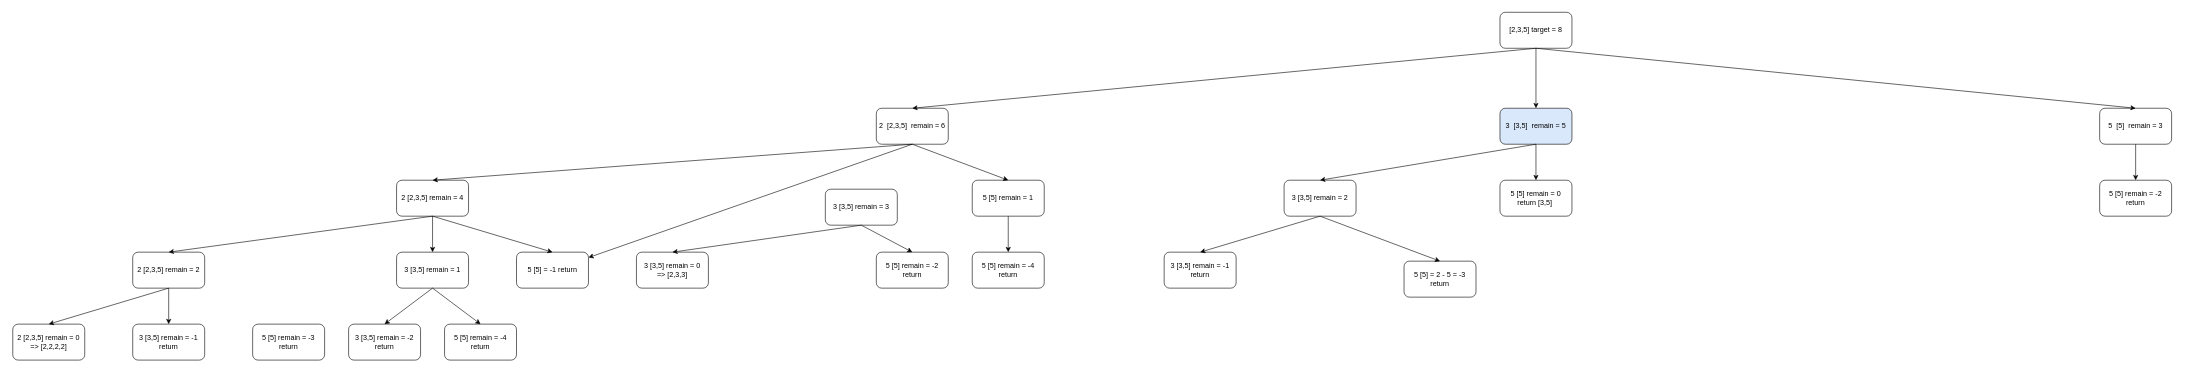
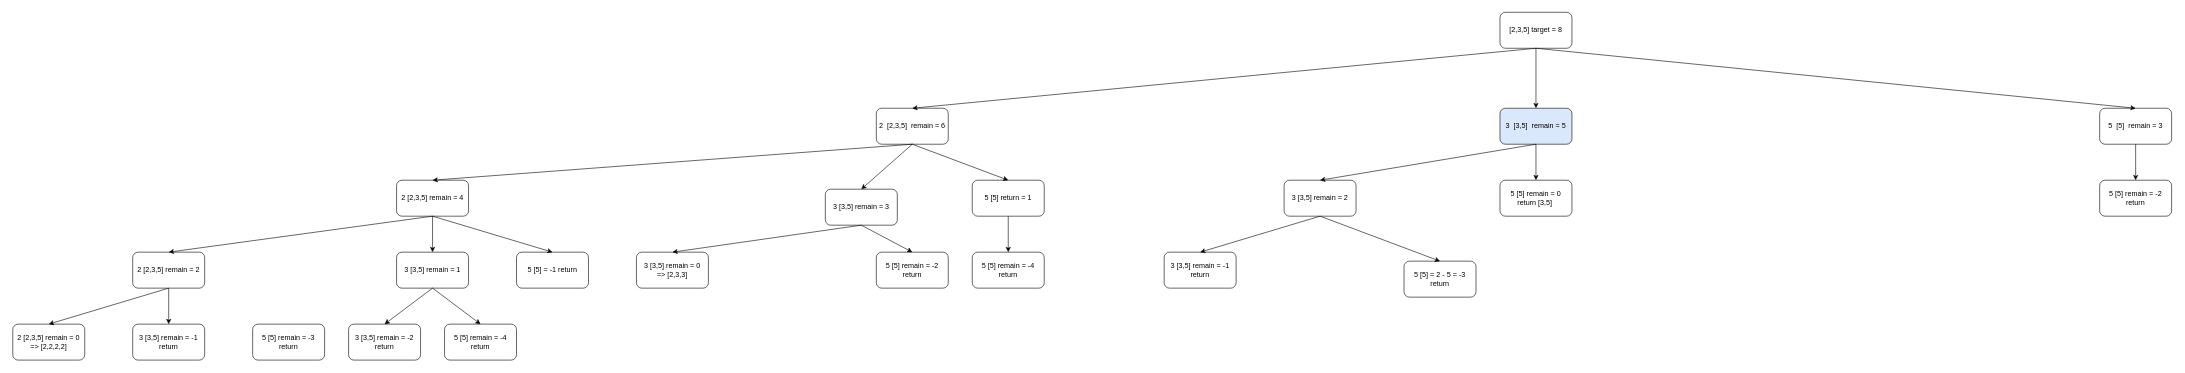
(1008, 198) -> (1008, 198)
(751, 201) -> (889, 165)
